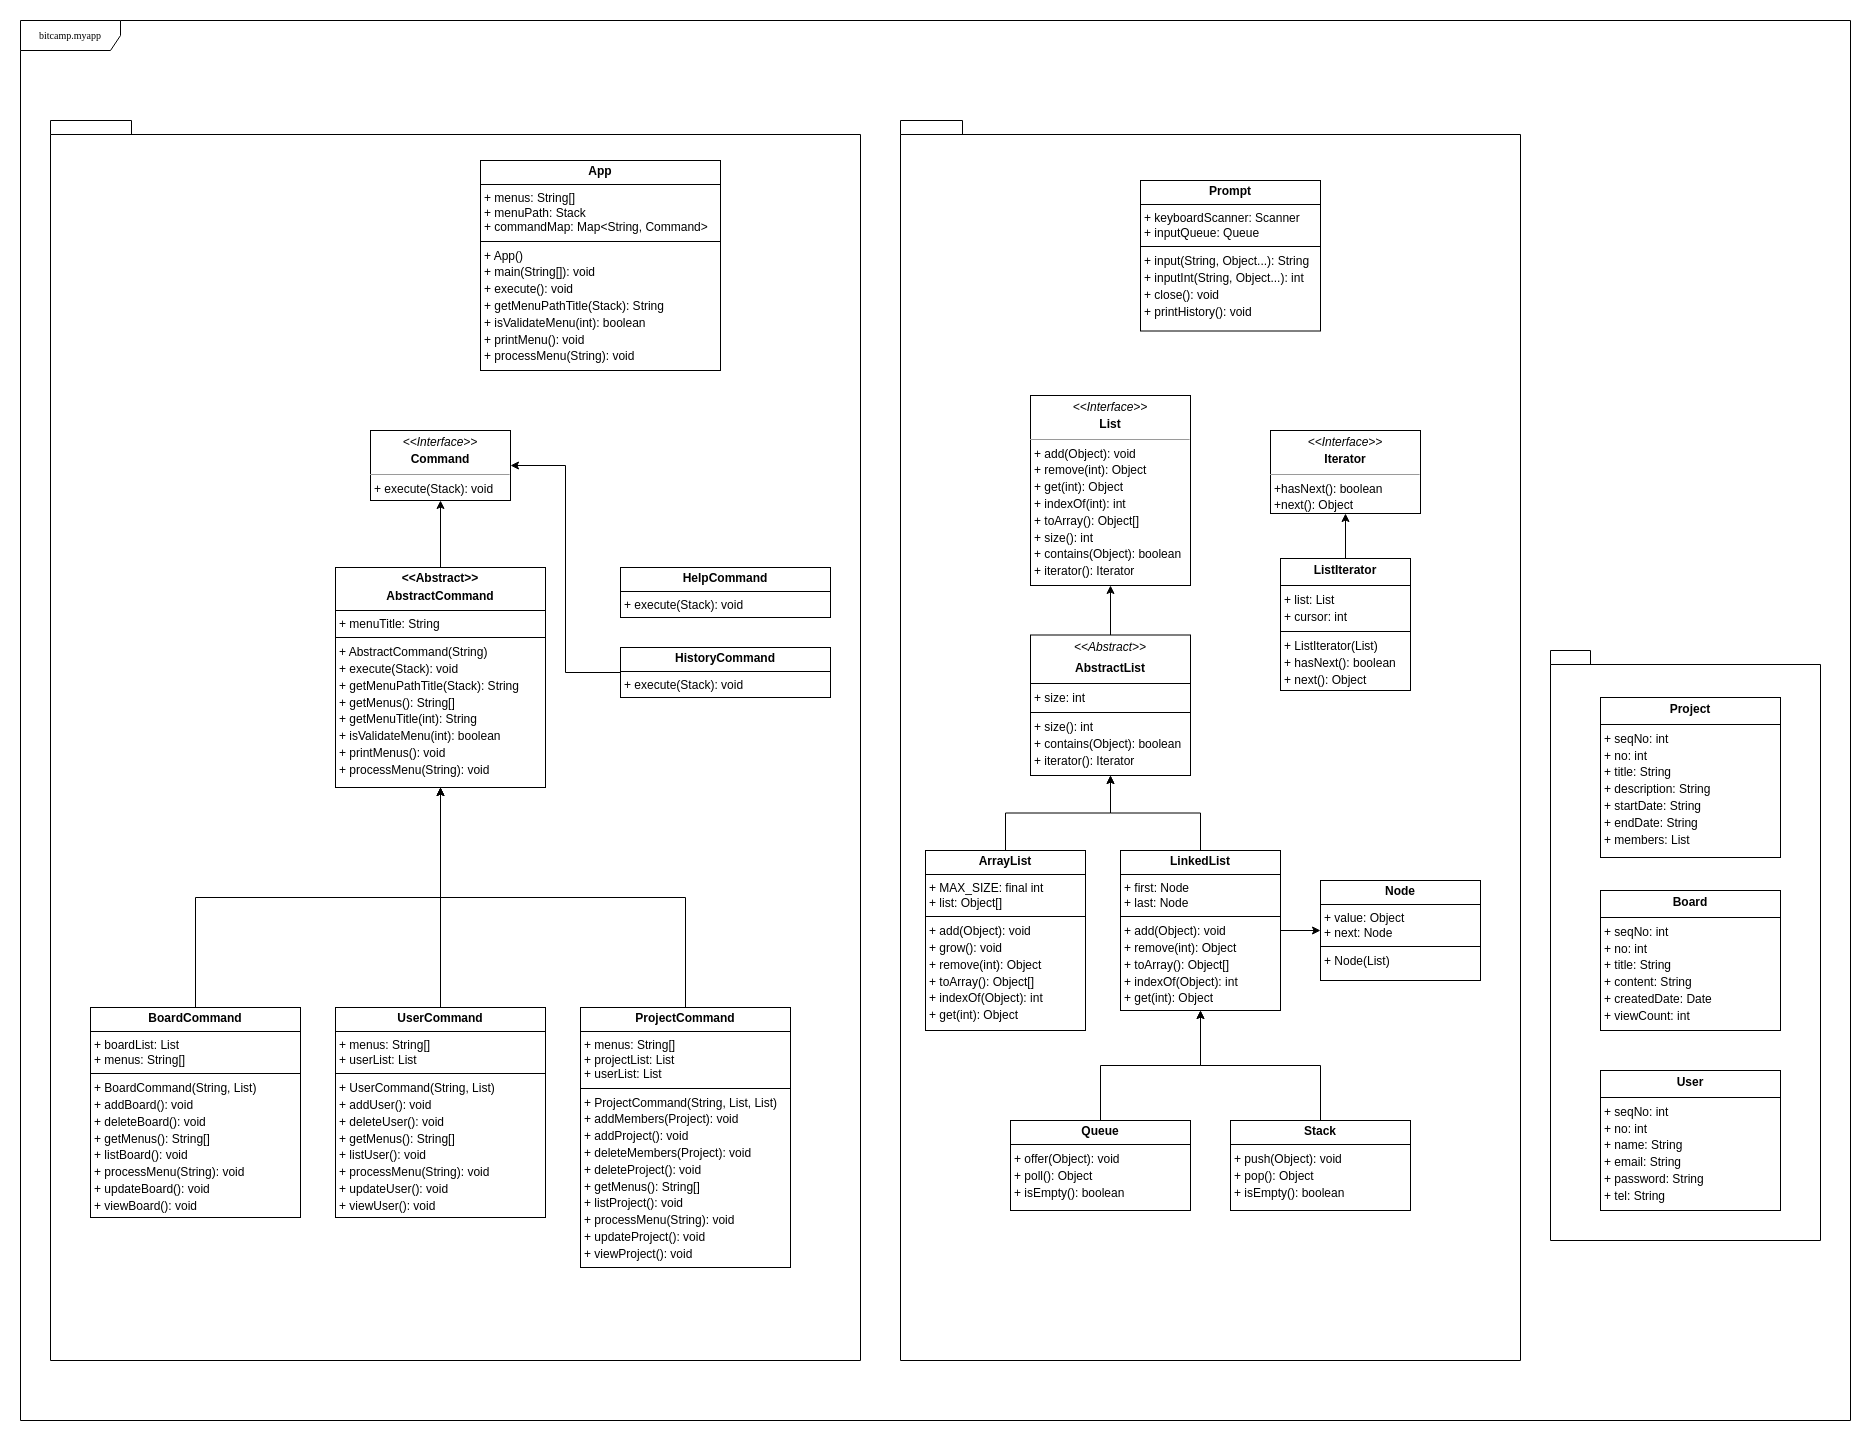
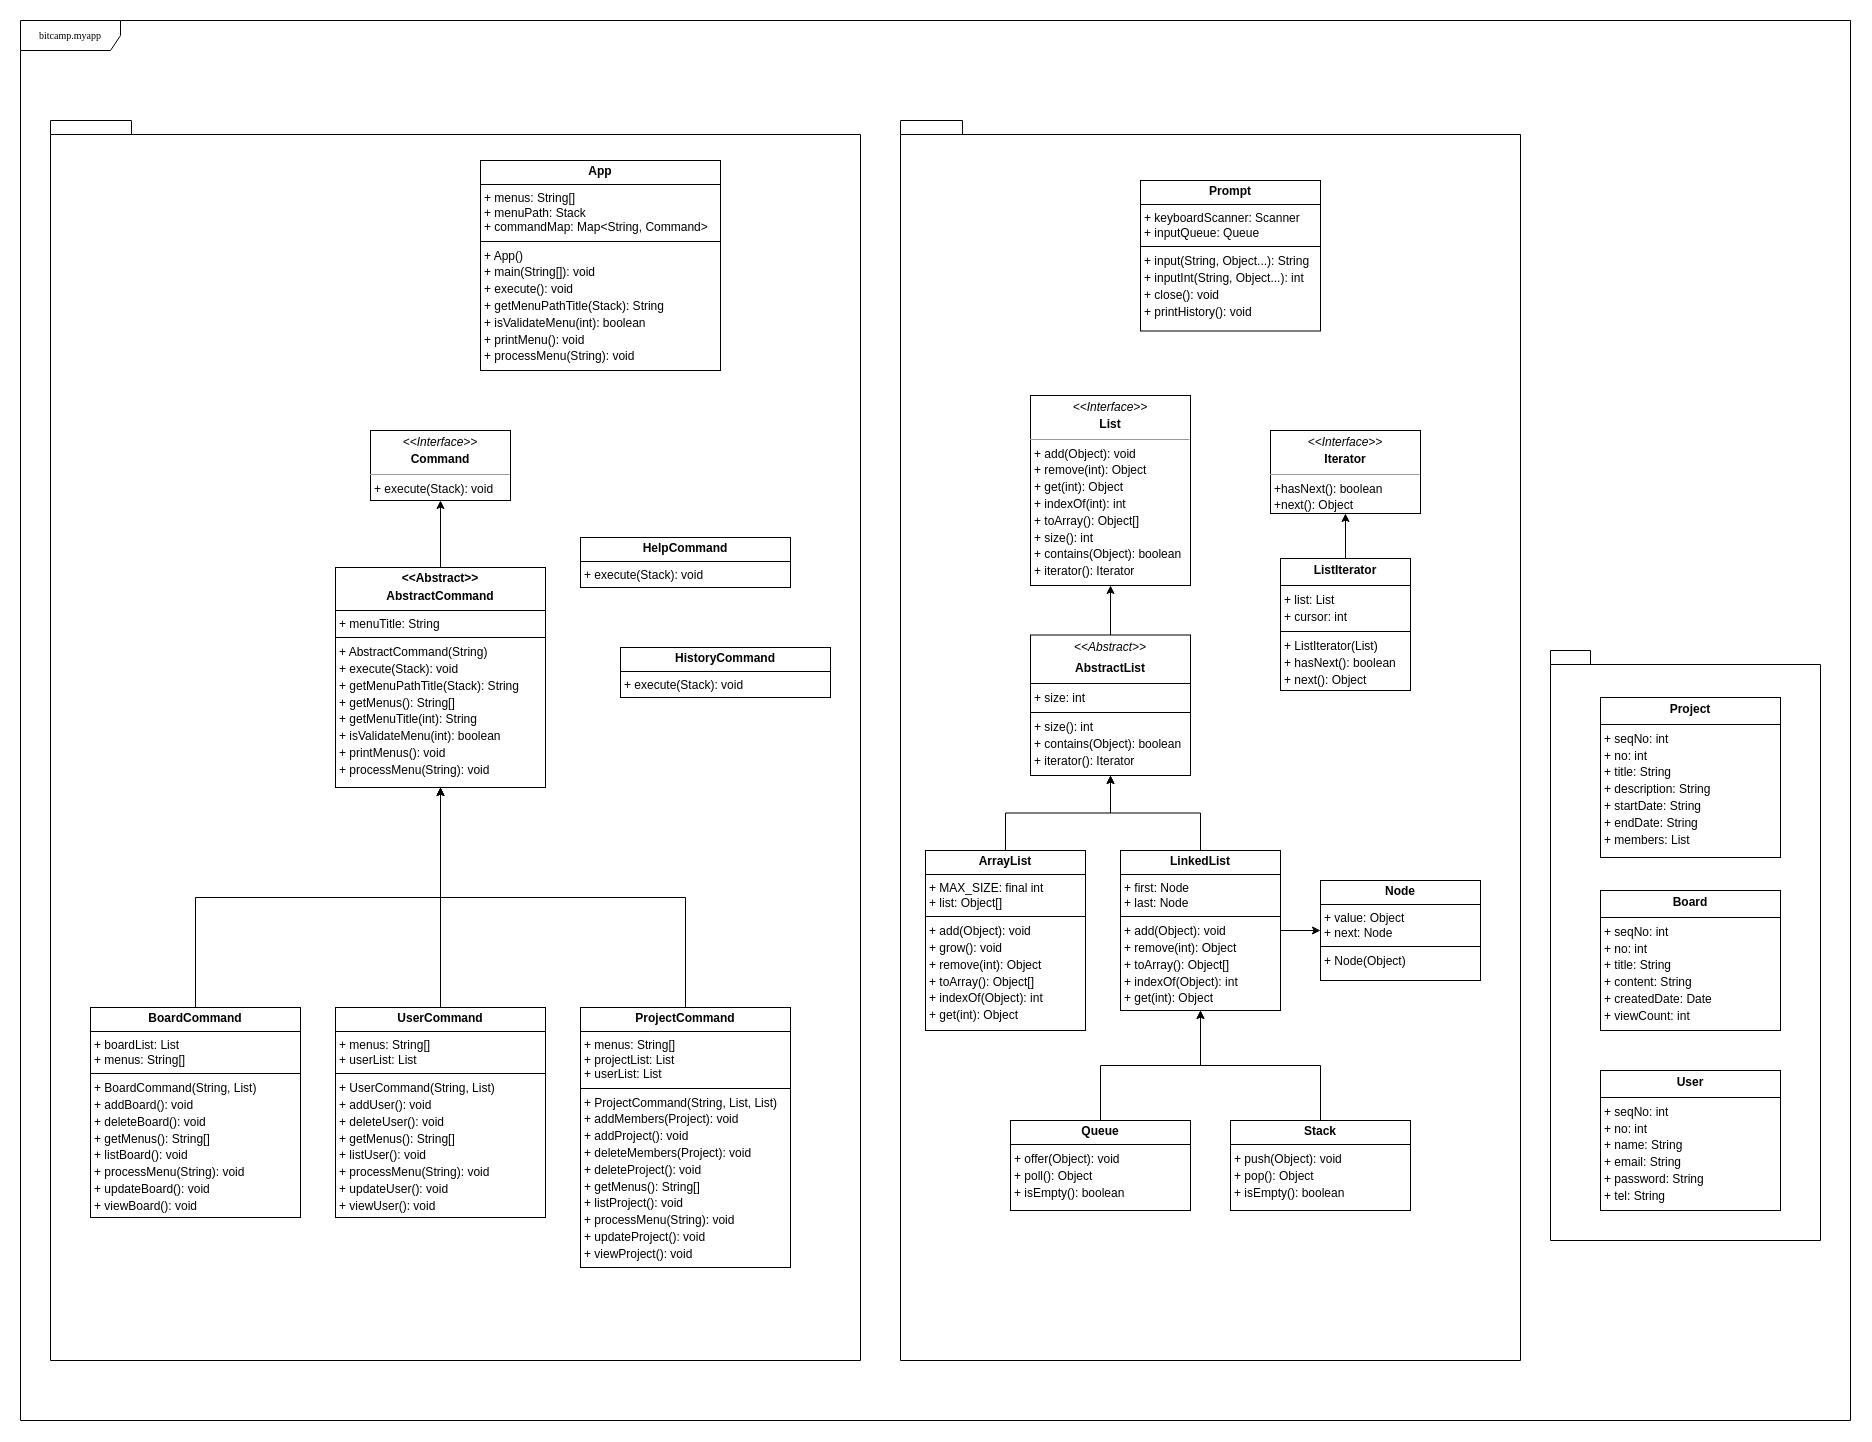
(566, 573) -> none
(726, 593) -> (686, 563)
(1365, 909) -> (1366, 909)
